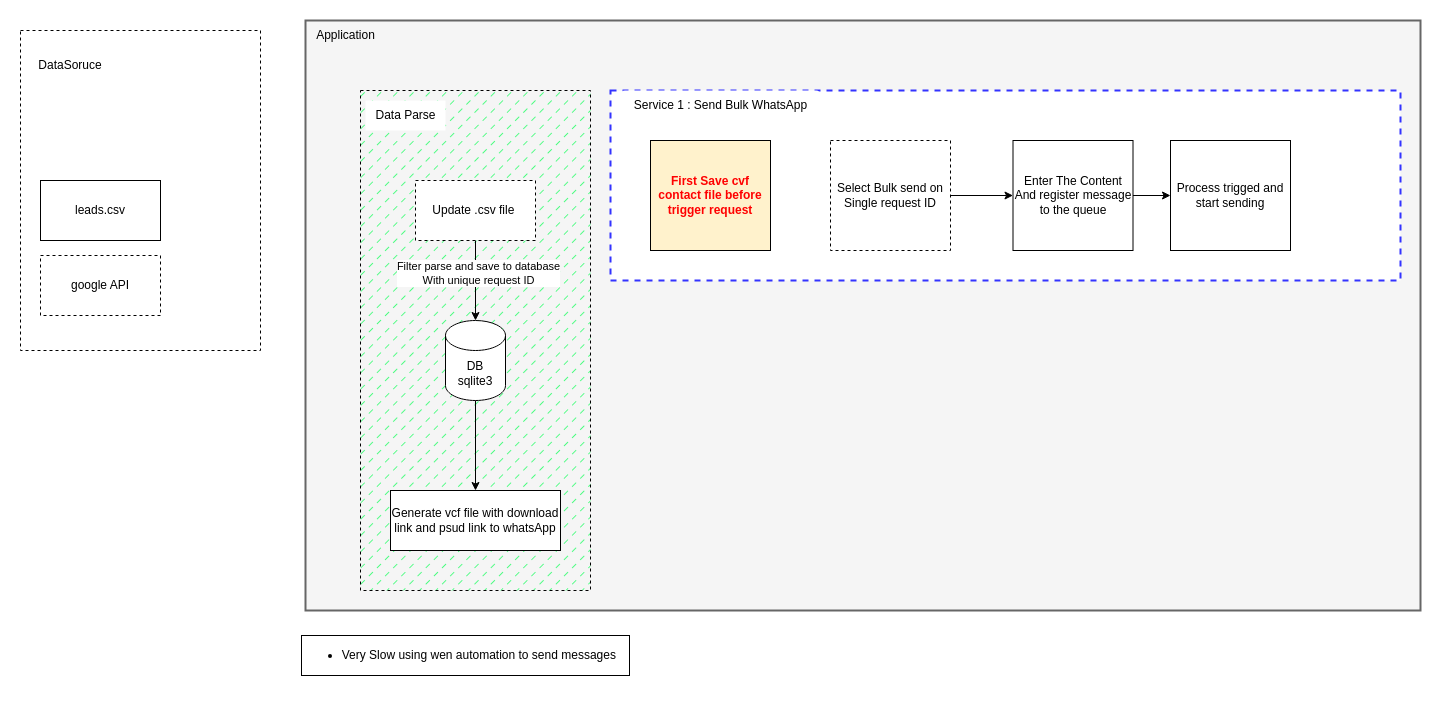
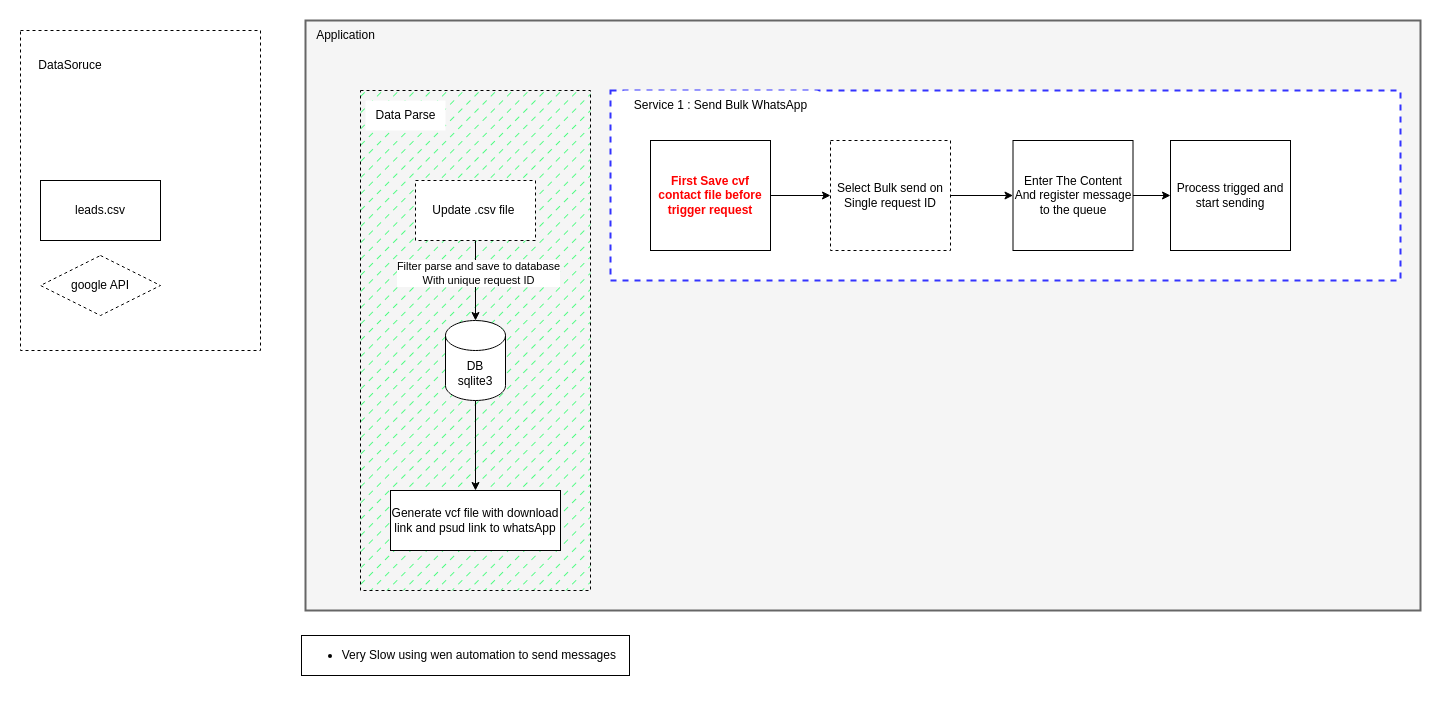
(711, 196) -> (711, 196)
none -> (797, 196)
(101, 286) -> (101, 286)
